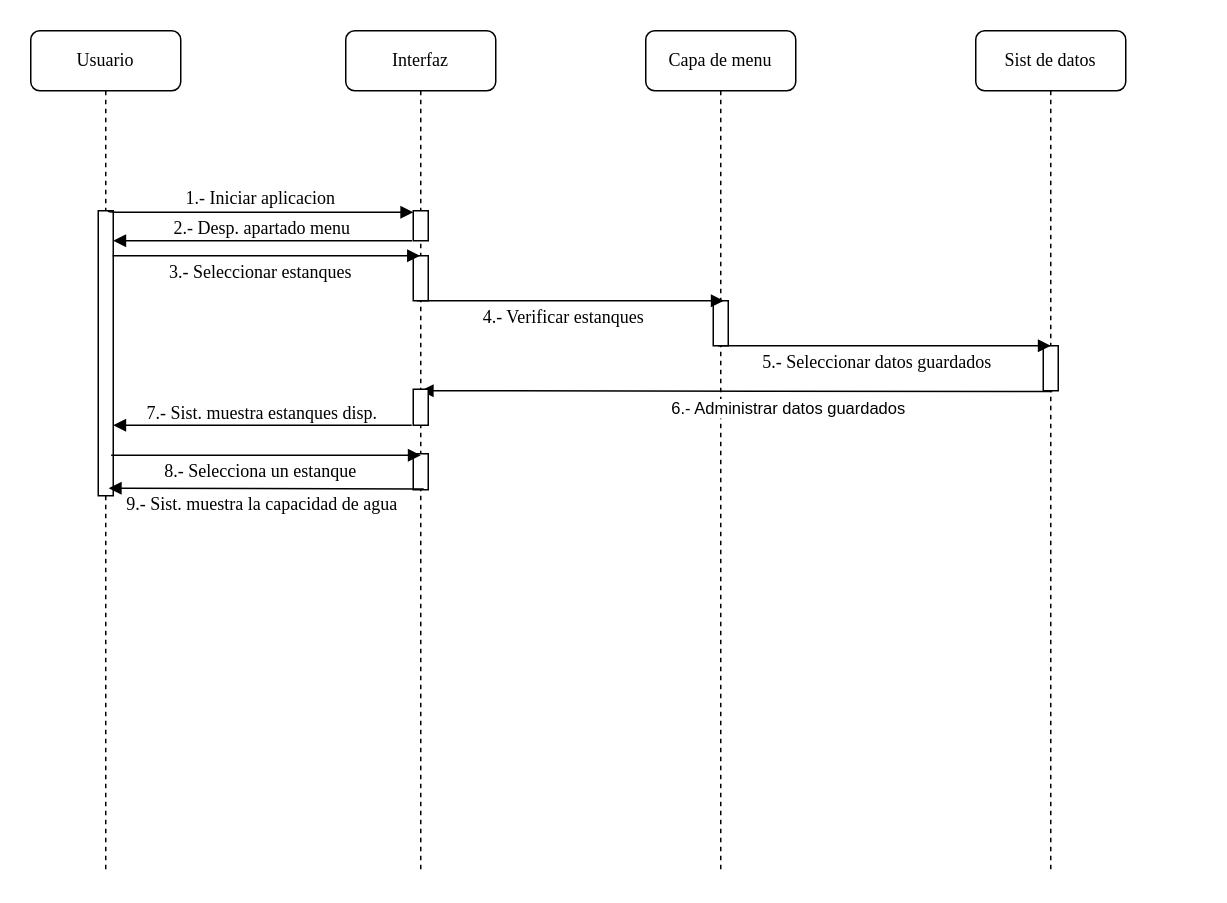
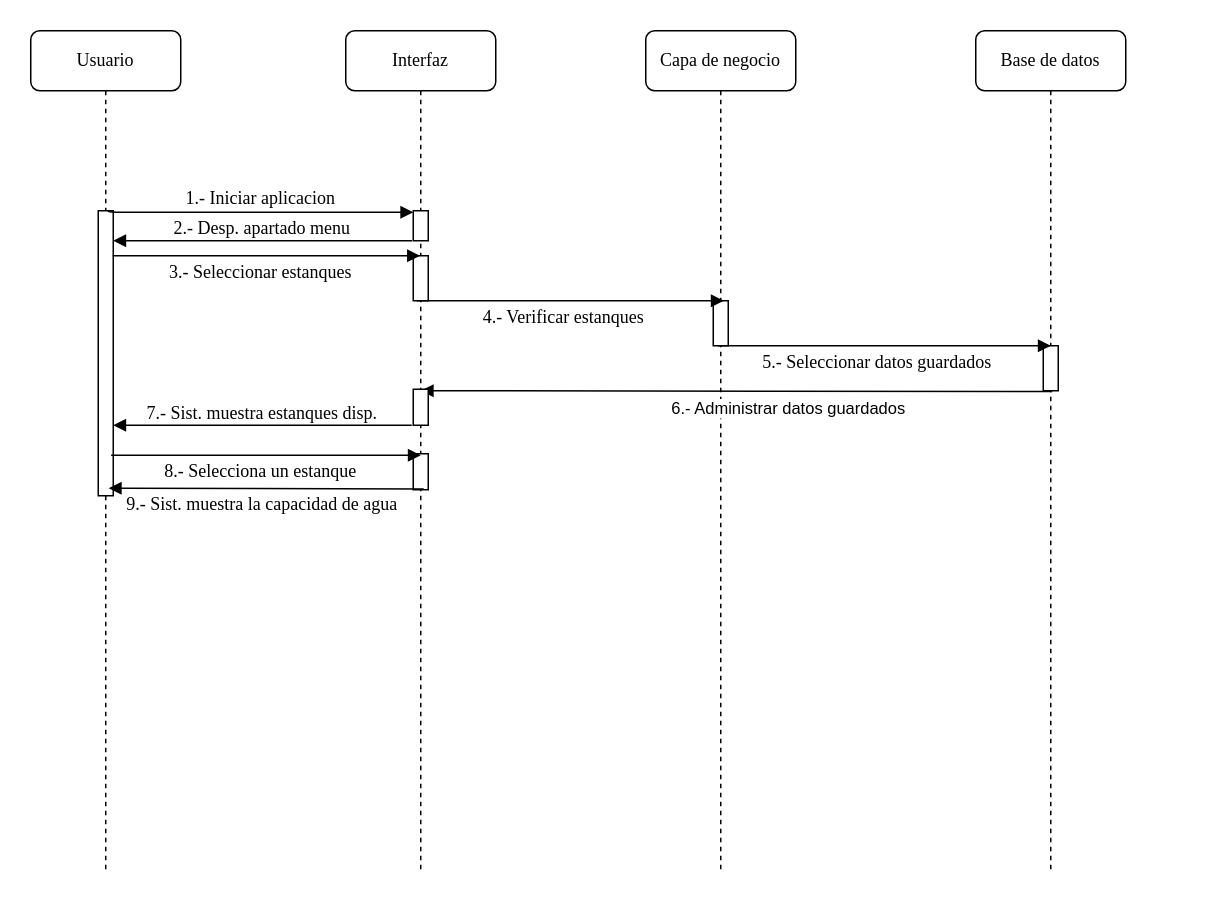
(721, 61) -> (721, 61)
(1051, 61) -> (1051, 61)
